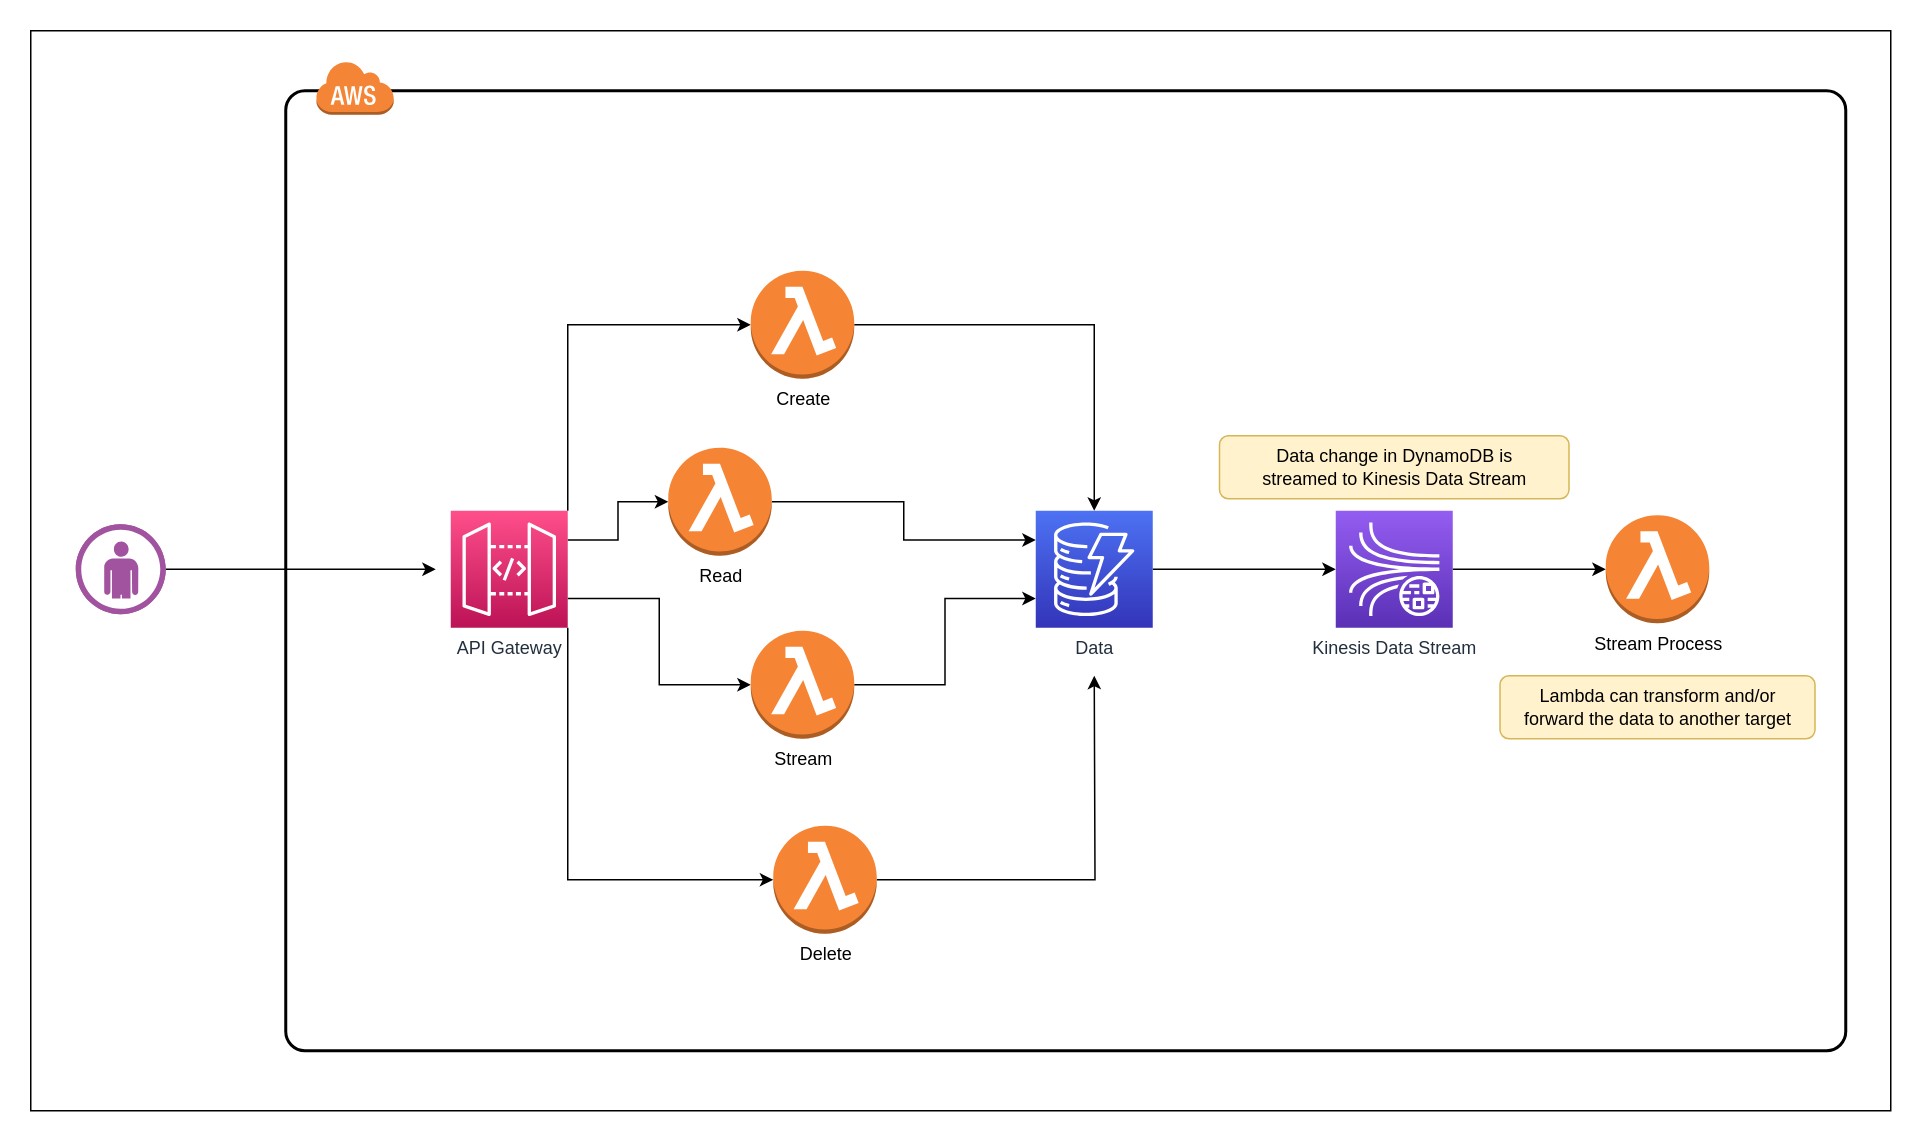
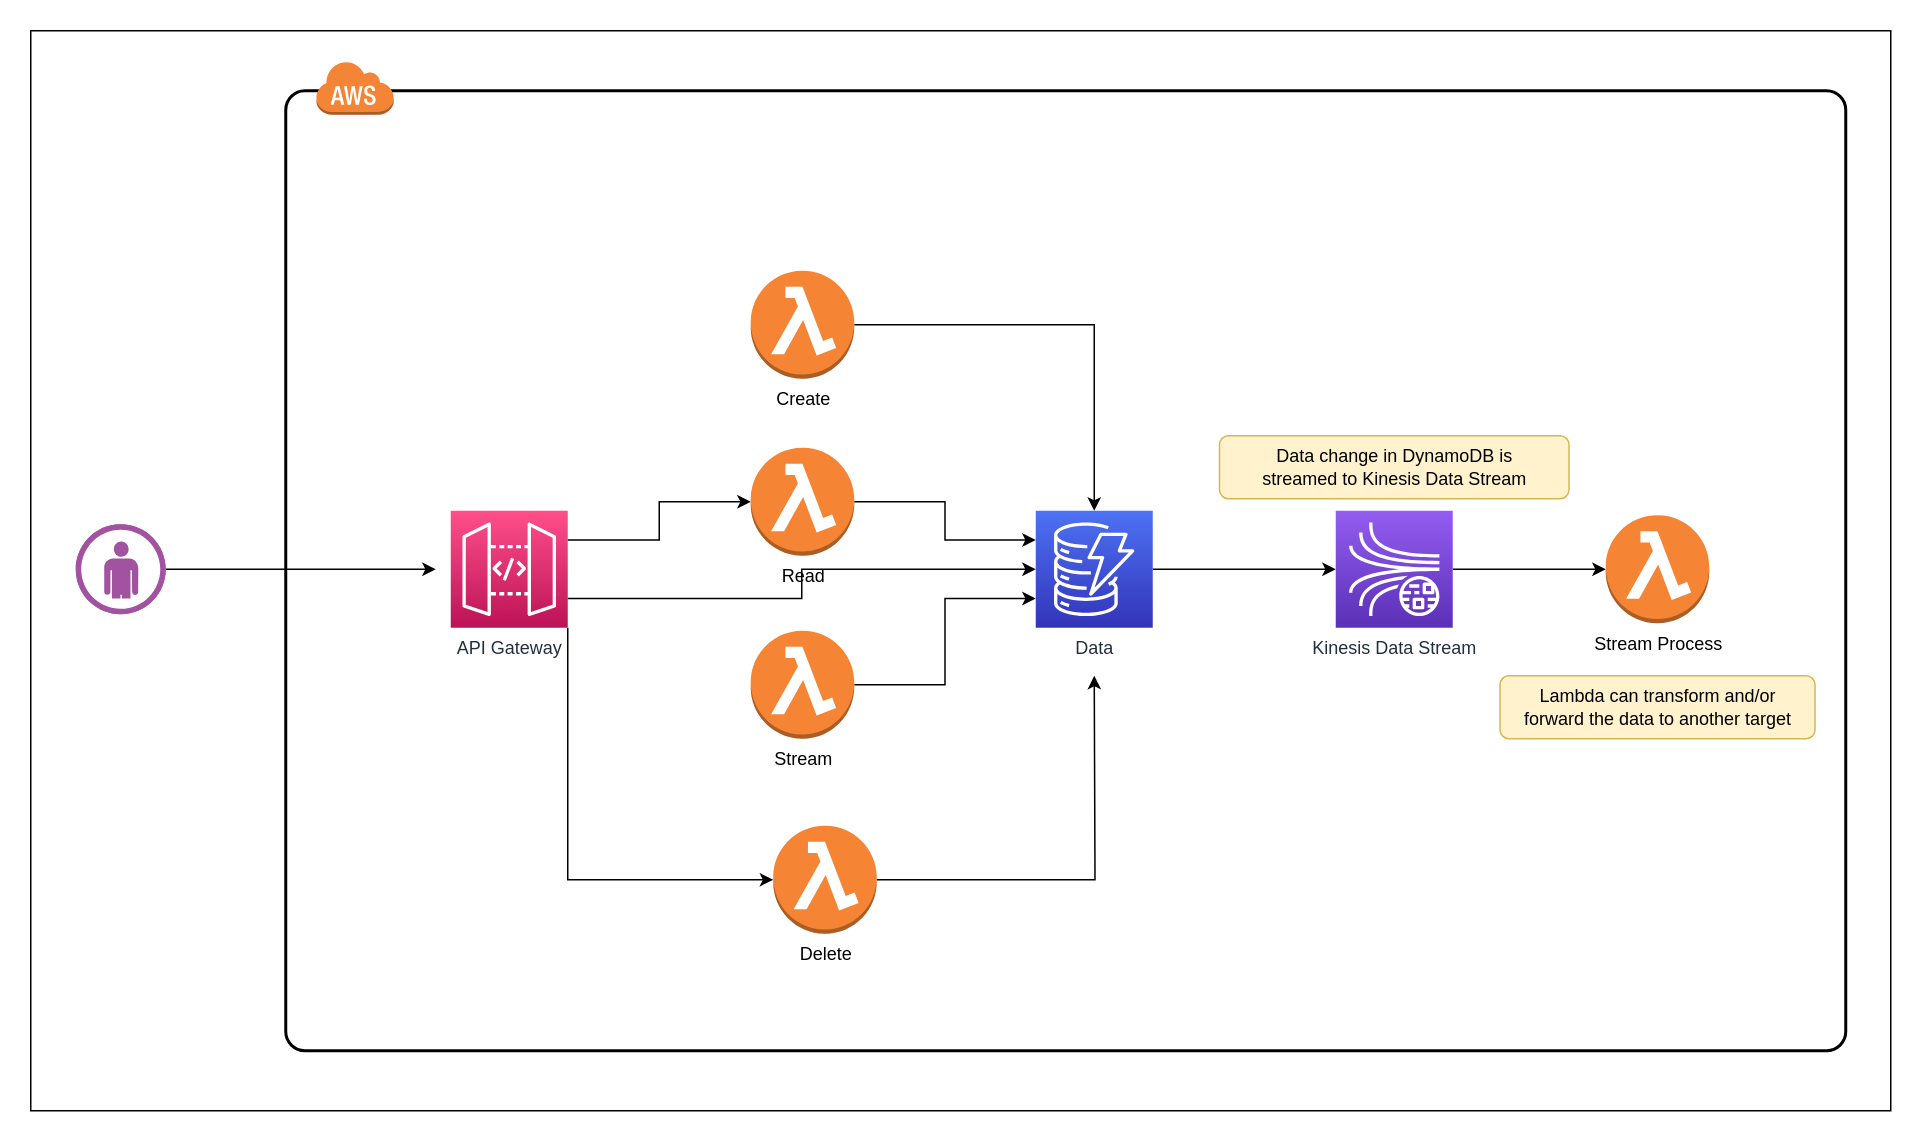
(568, 332) -> none
(720, 502) -> (803, 502)
(659, 681) -> (826, 569)
